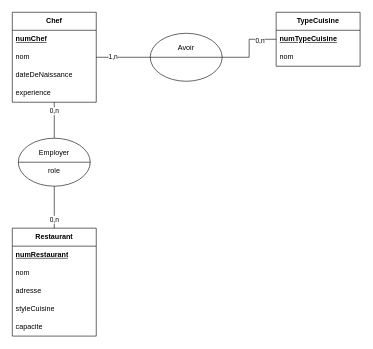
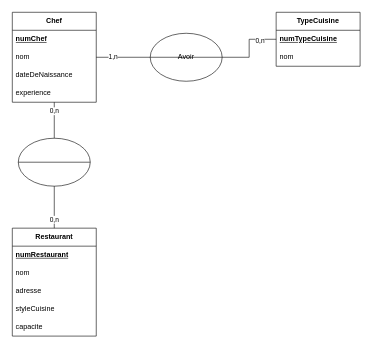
(186, 48) -> (186, 57)
(54, 153) -> none
(54, 171) -> none
